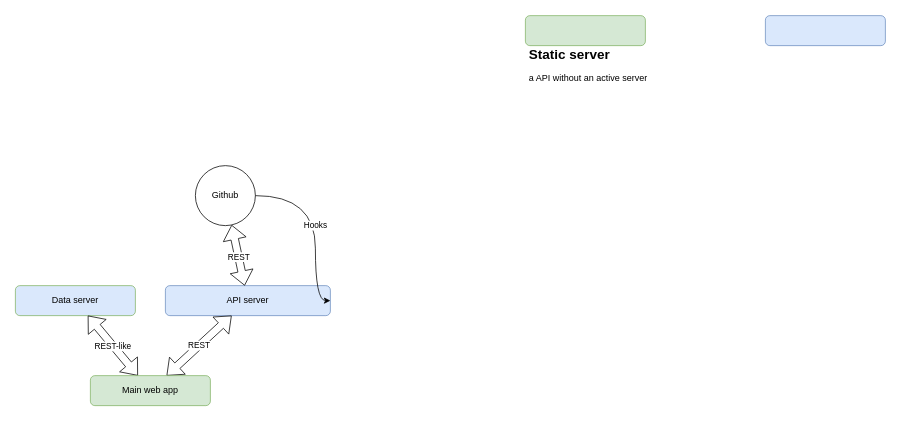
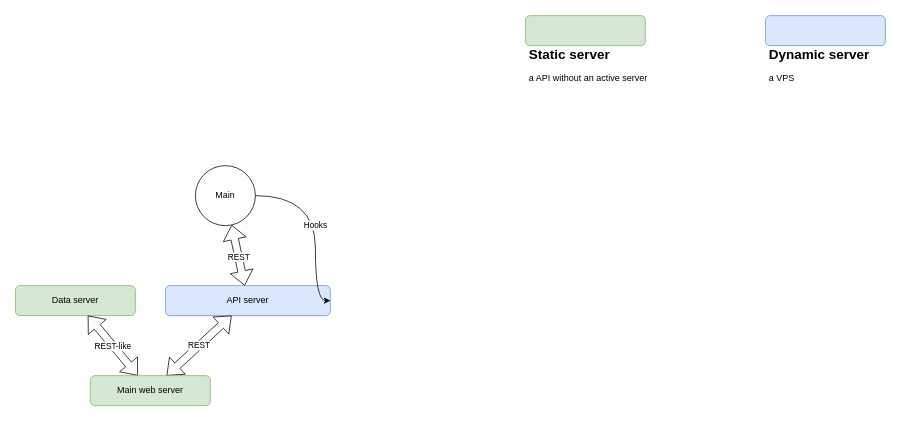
none -> (837, 90)
(225, 195) -> (225, 195)
(75, 300) -> (75, 300)
(150, 390) -> (150, 390)
